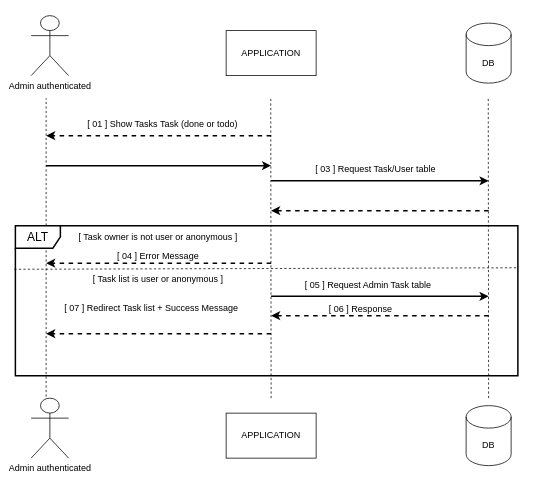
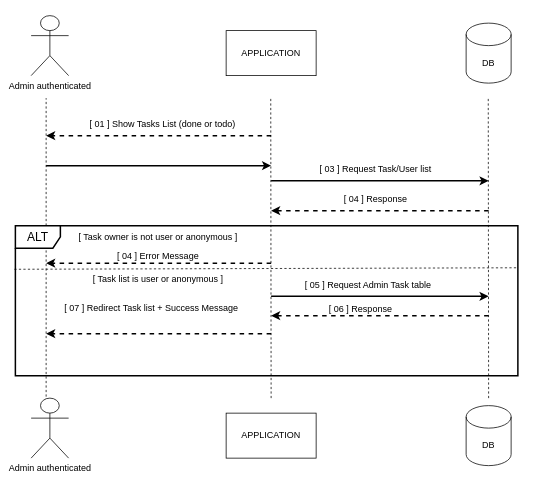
(163, 124) -> (163, 124)
(376, 169) -> (376, 169)
none -> (375, 199)
